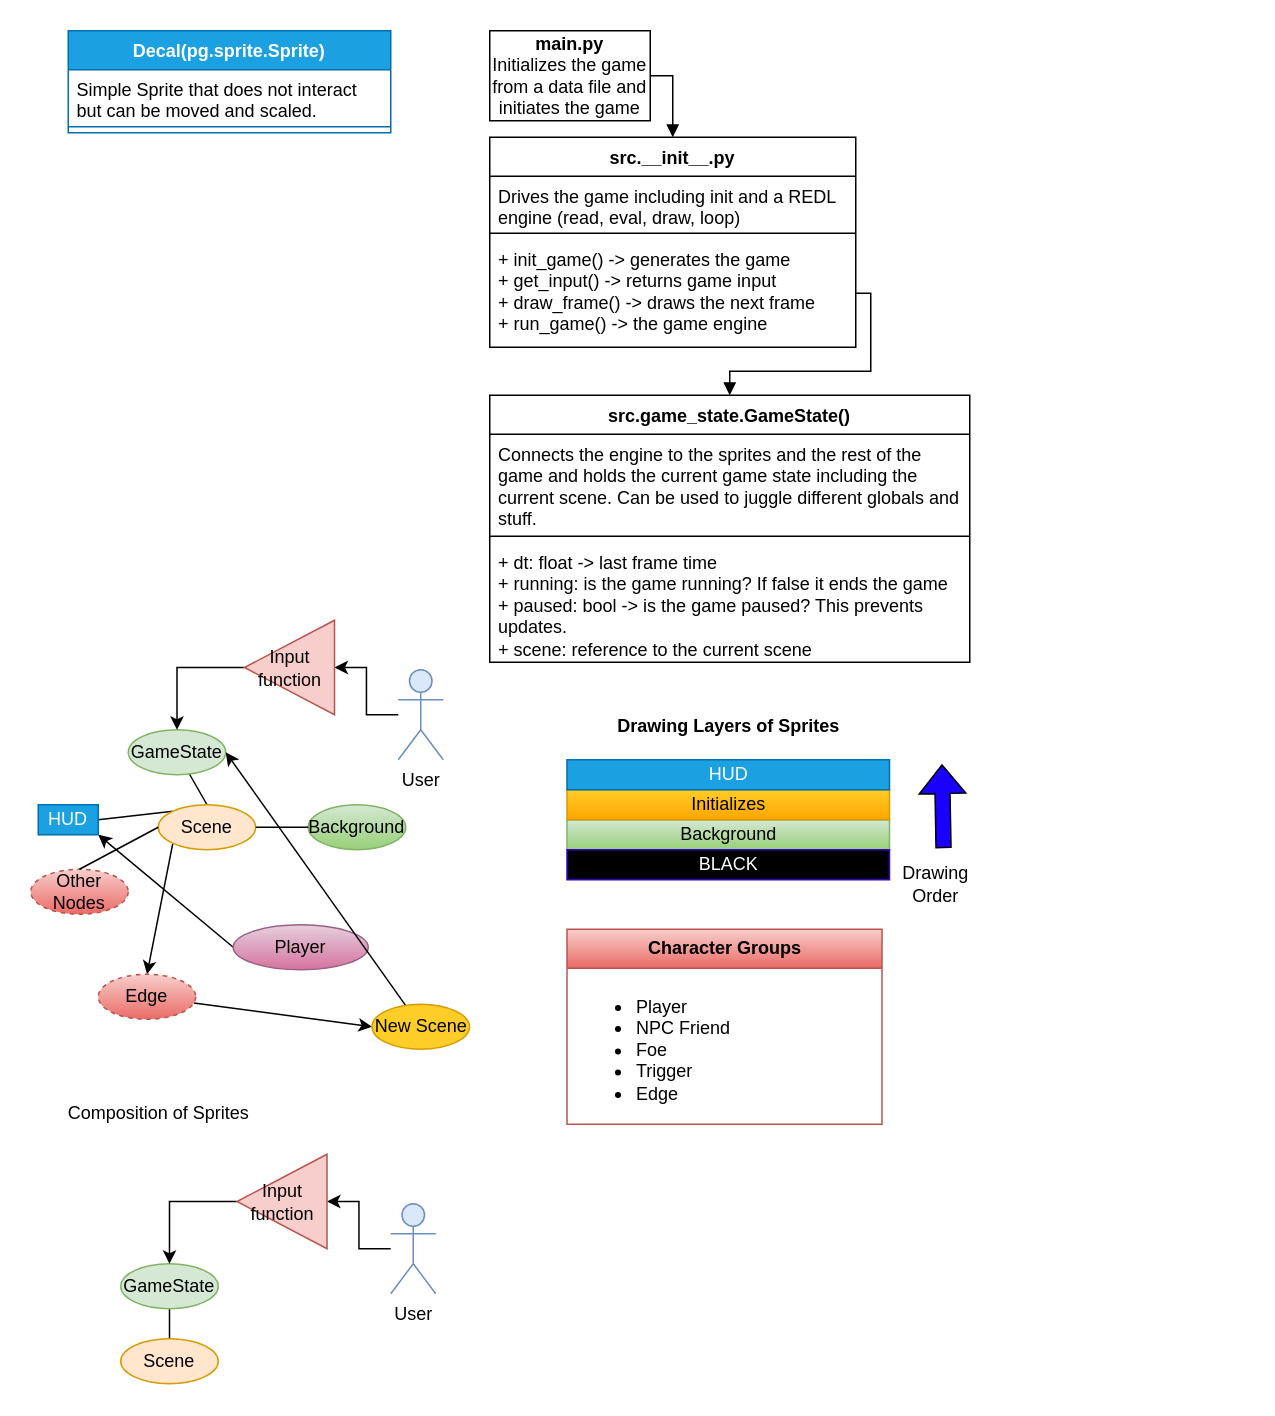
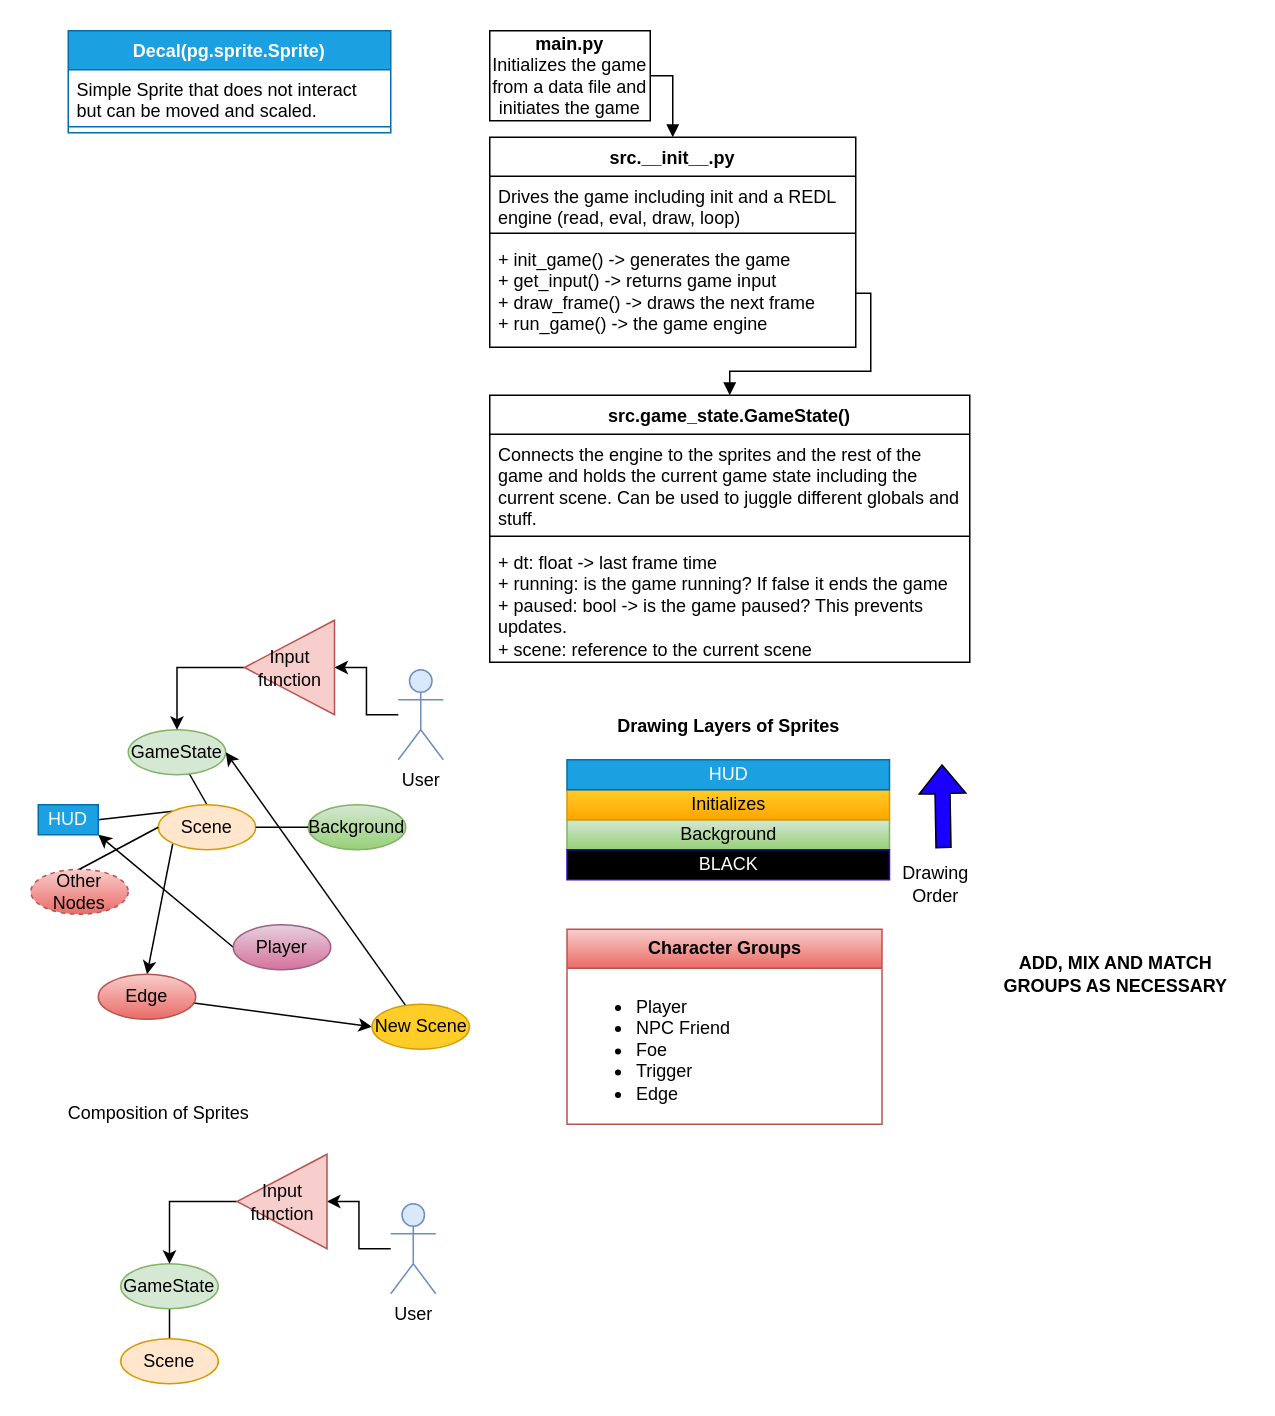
(301, 947) -> (282, 947)
none -> (1115, 974)
(147, 997) -> (147, 997)
